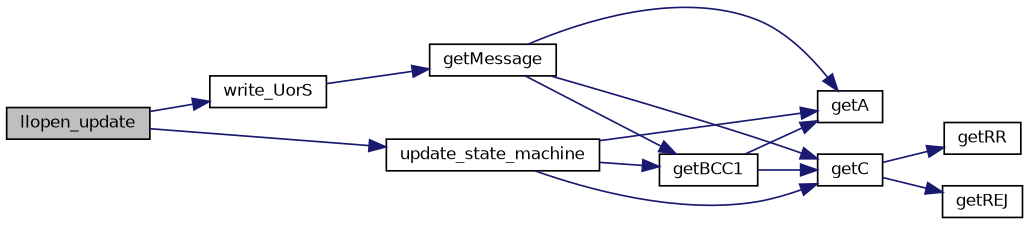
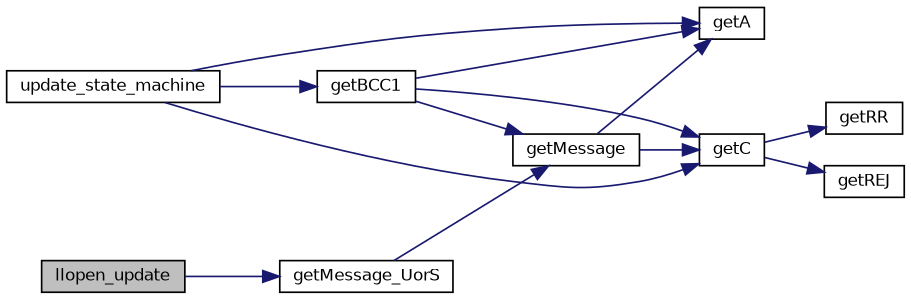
(268, 92) -> (366, 276)
(593, 111) -> (461, 115)
(260, 137) -> none
